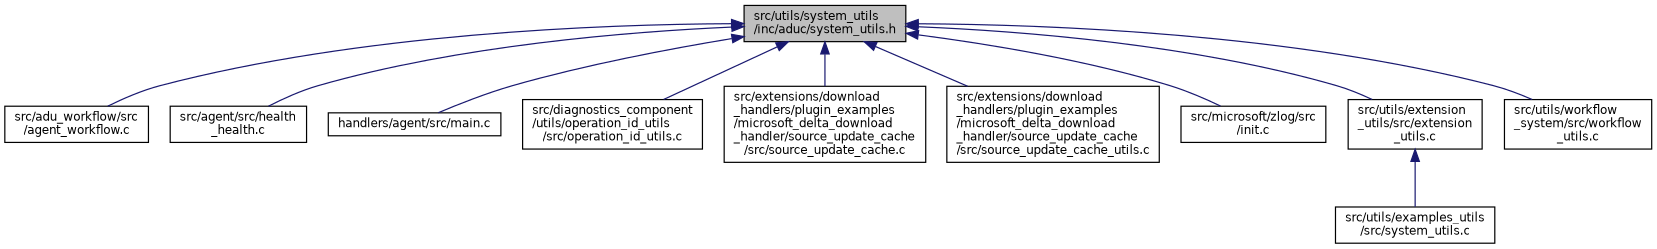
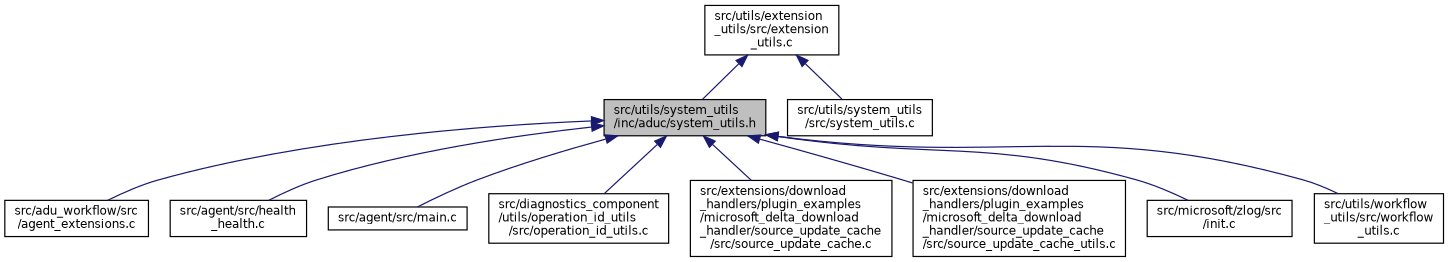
(1148, 47) -> (721, 81)
(77, 124) -> (77, 218)
(415, 124) -> (398, 218)
(1578, 124) -> (1379, 218)
(1415, 225) -> (860, 118)
